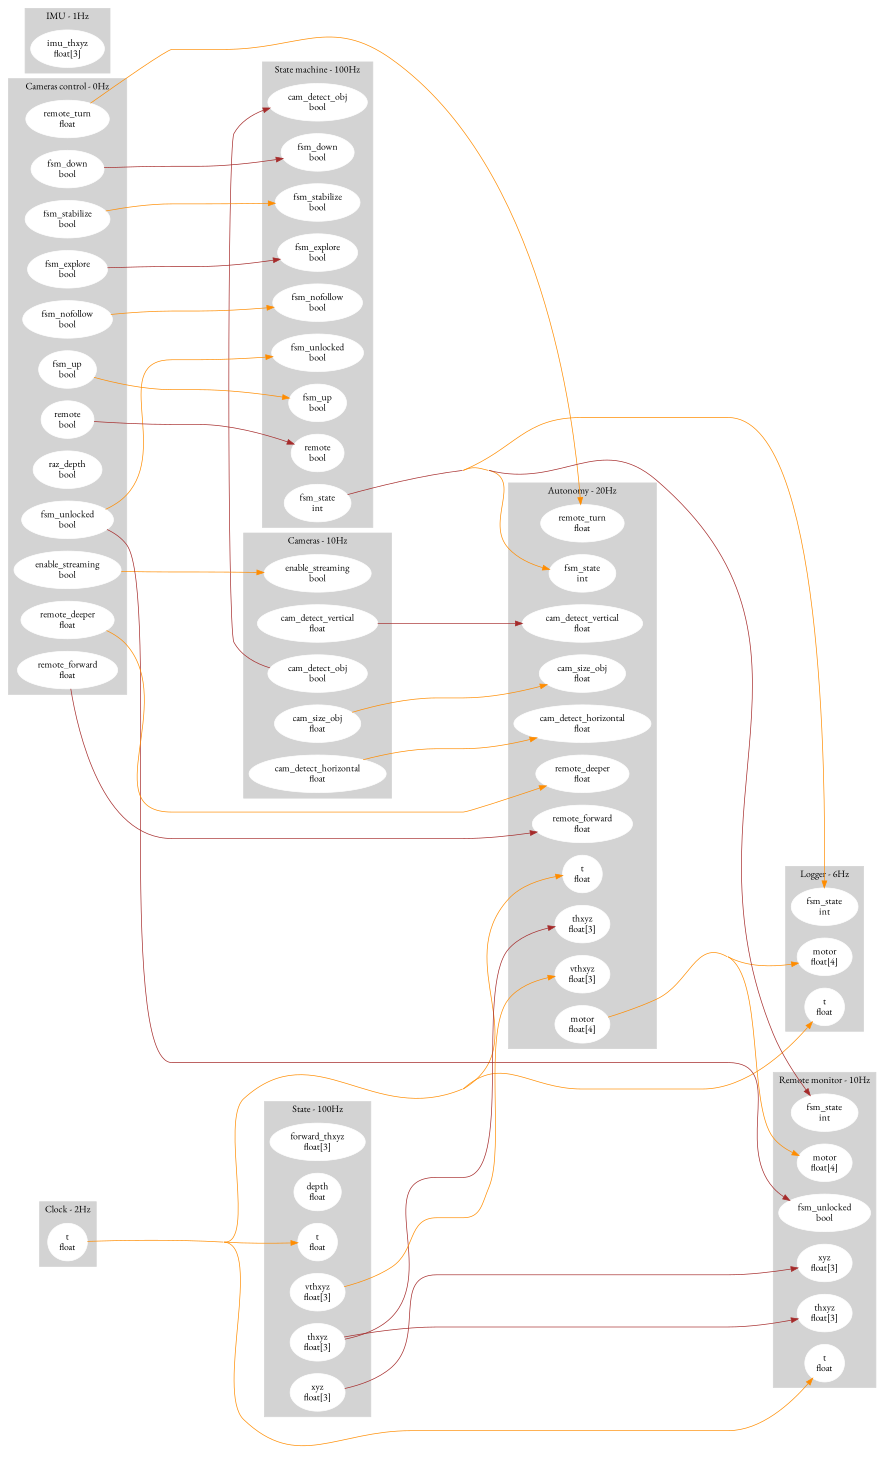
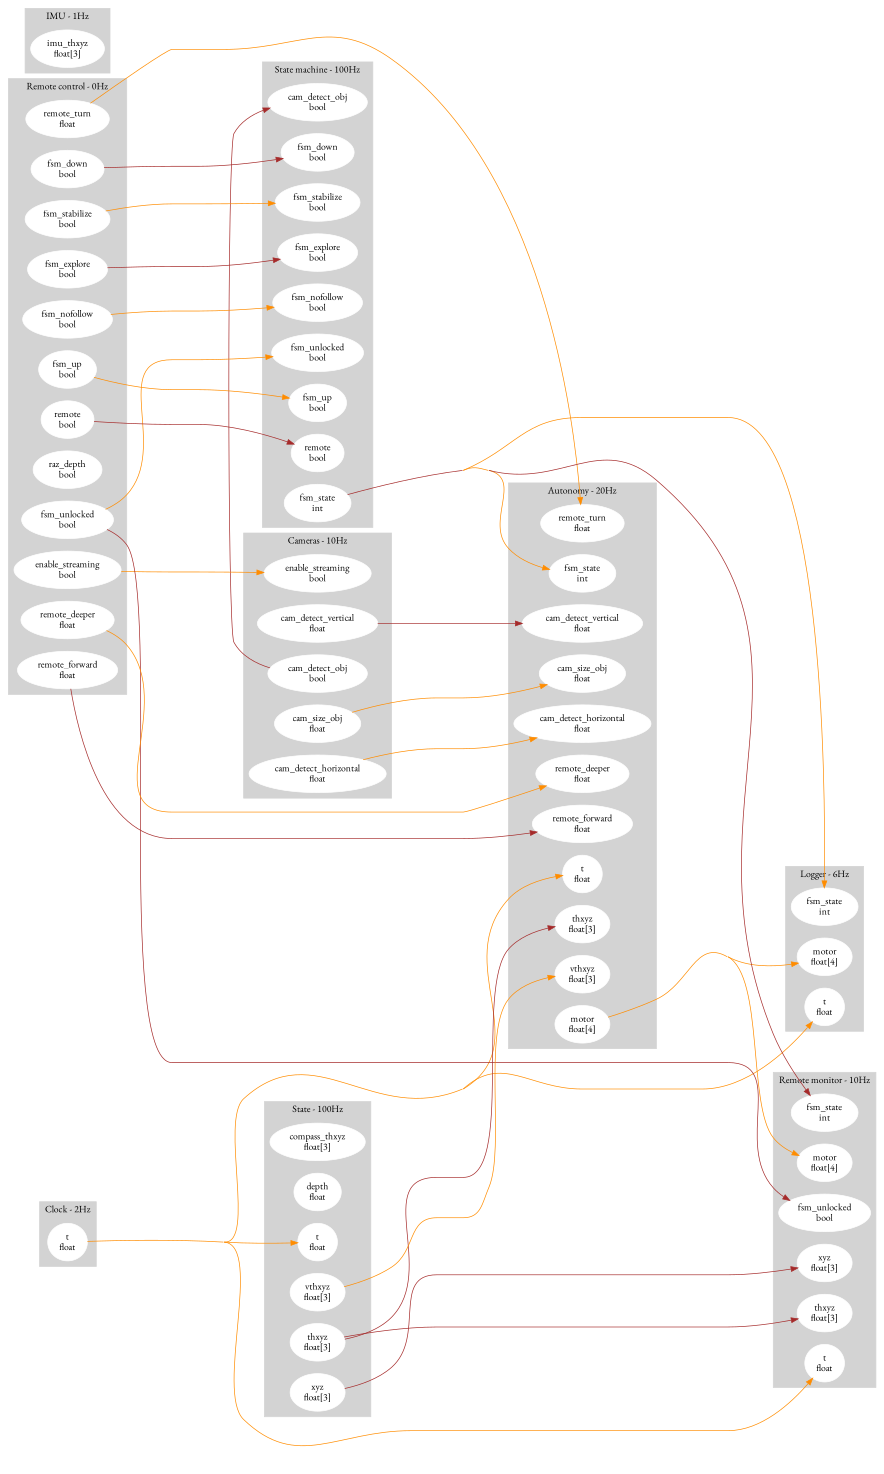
(68, 87) -> (68, 87)
(318, 1142) -> (318, 1142)
